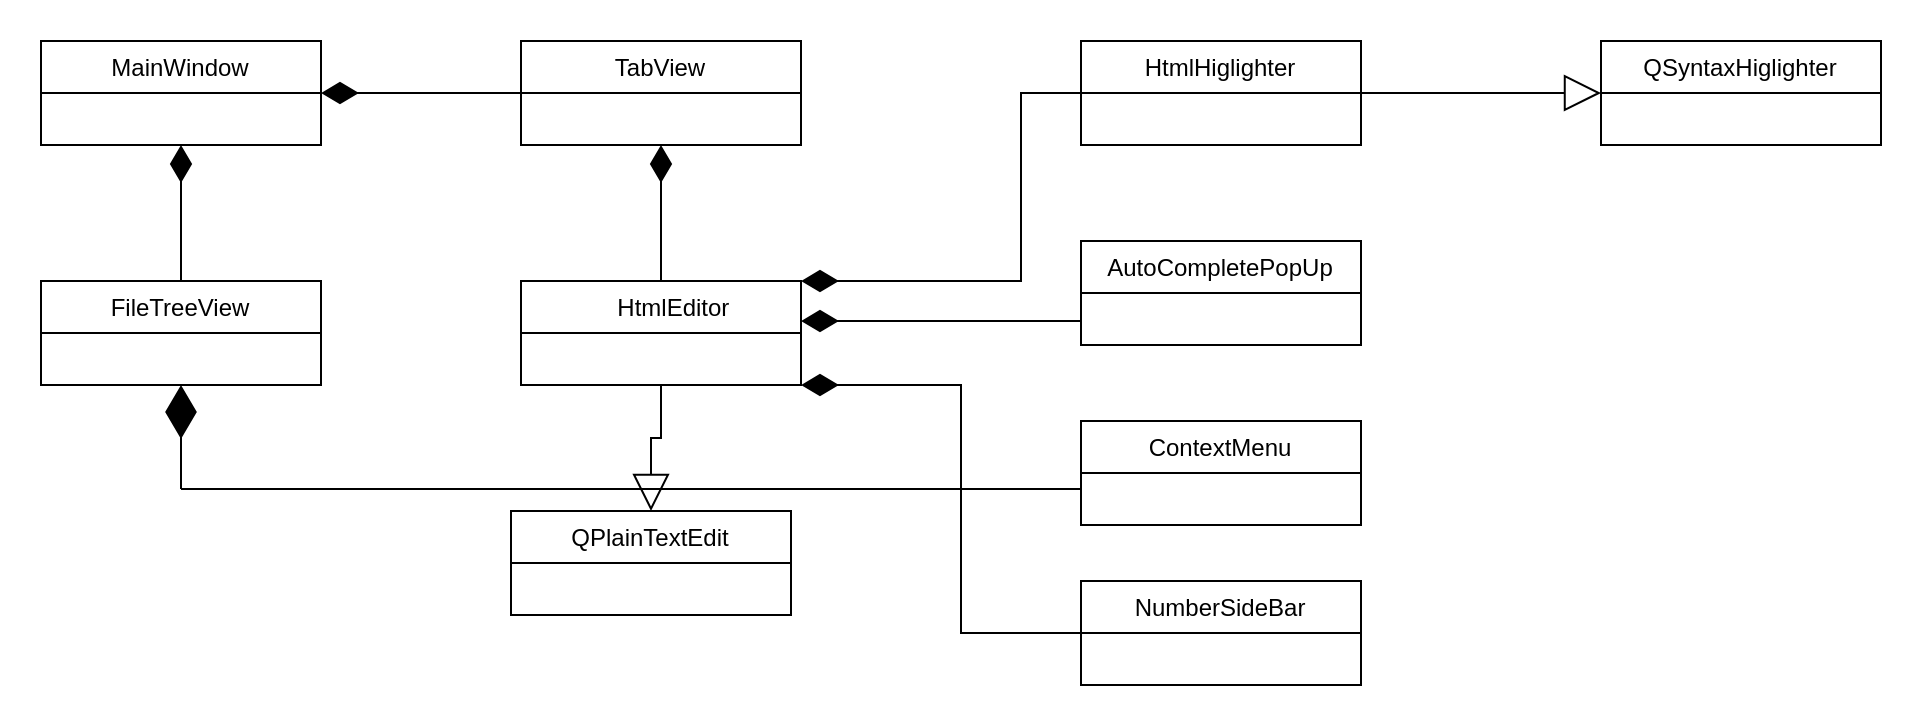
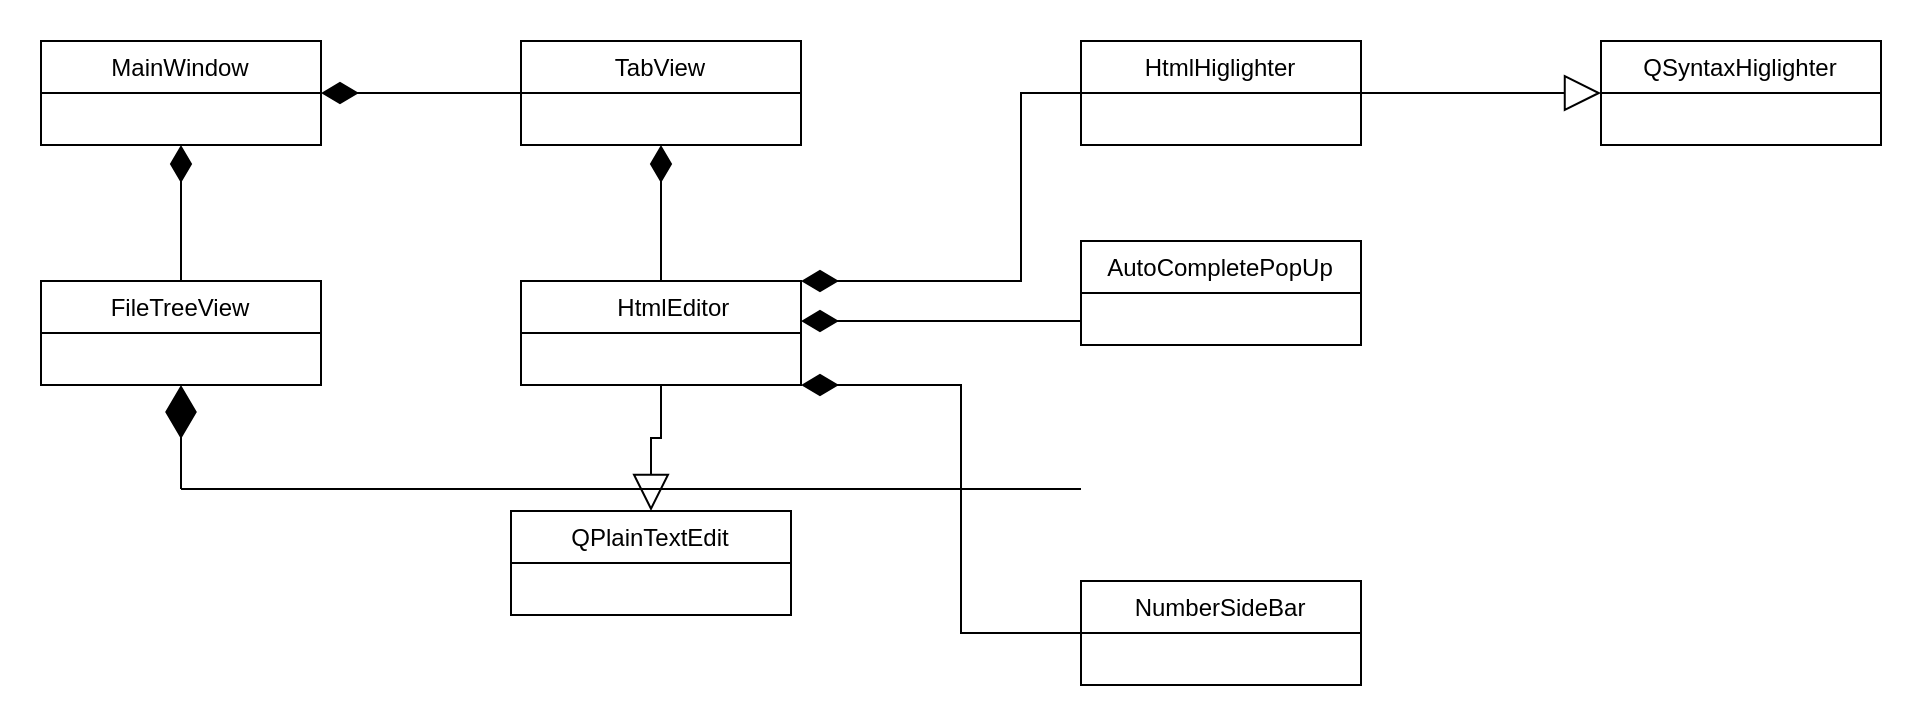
(1221, 473) -> none
